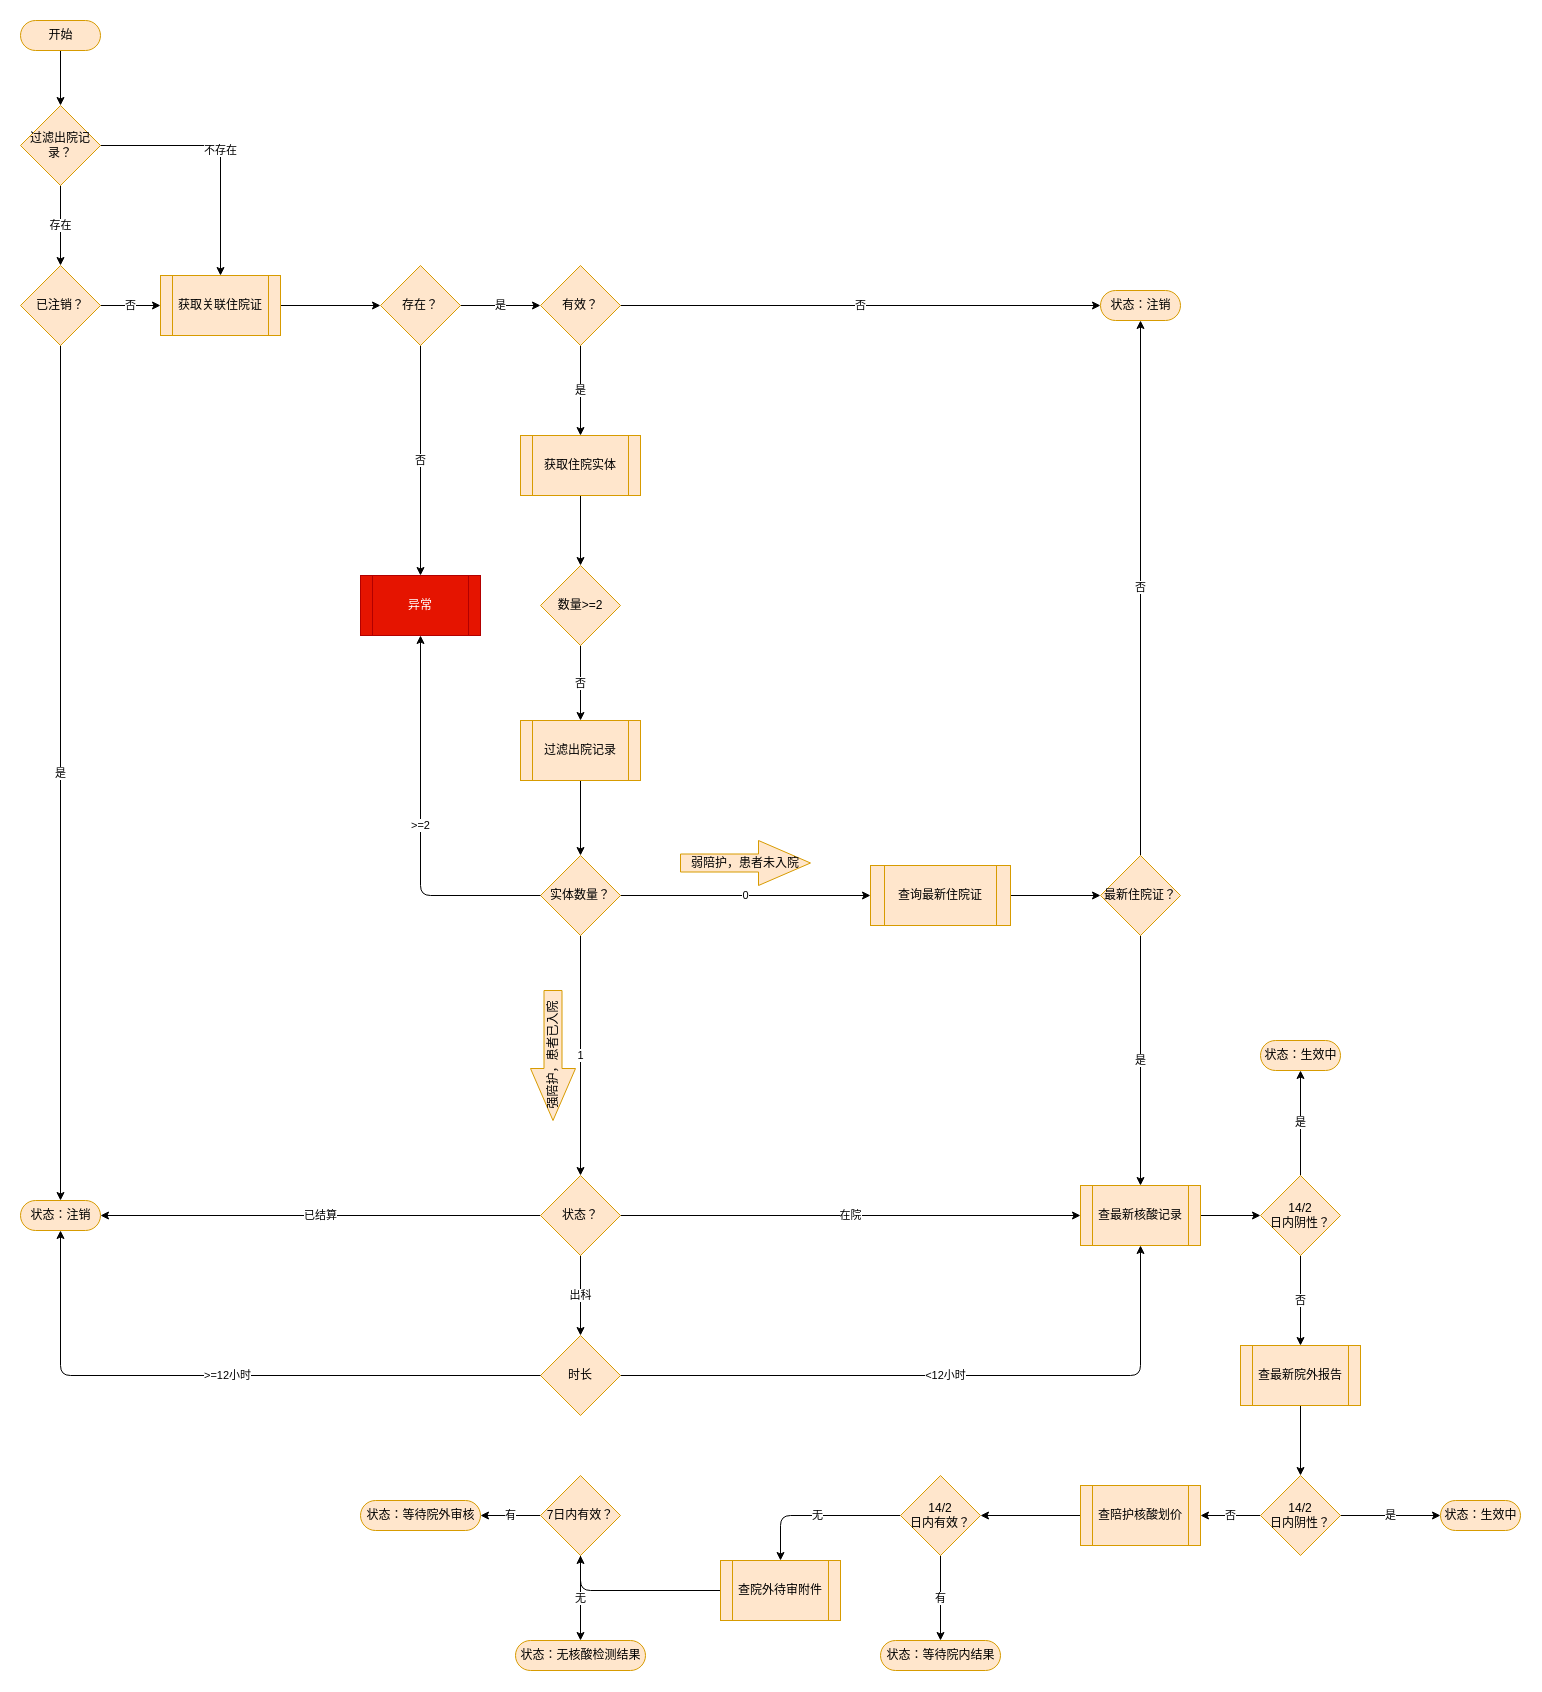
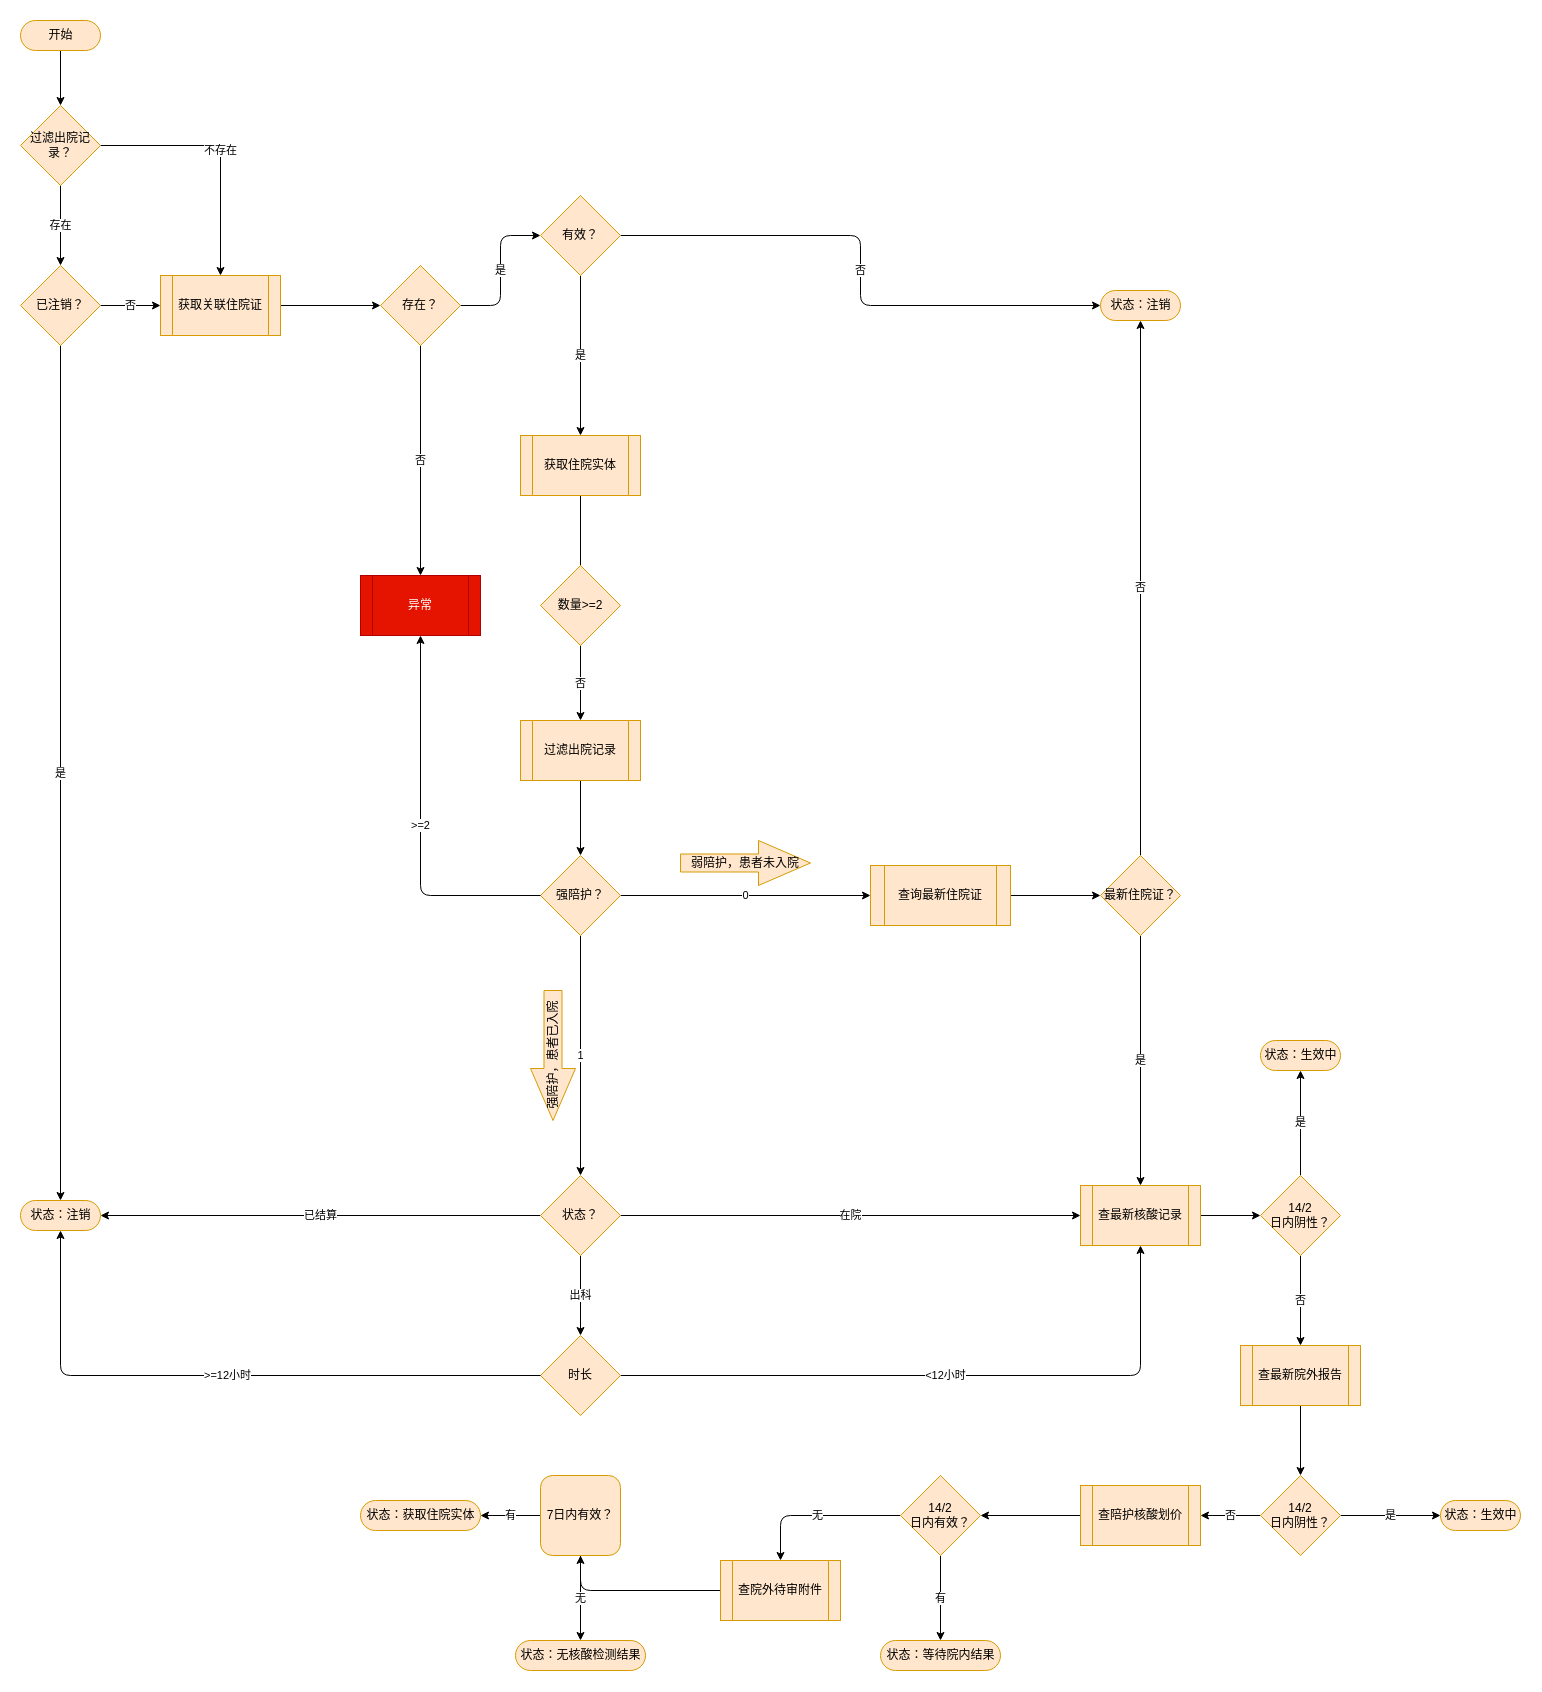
(581, 306) -> (581, 236)
(581, 557) -> (581, 560)
(581, 896) -> (581, 896)
(421, 1516) -> (421, 1516)
(581, 1516) -> (581, 1516)
